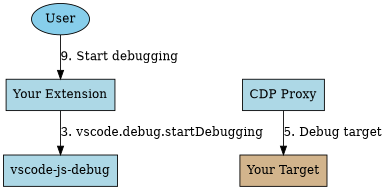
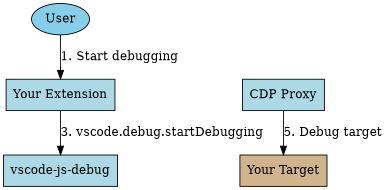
(120, 57) -> (120, 57)
